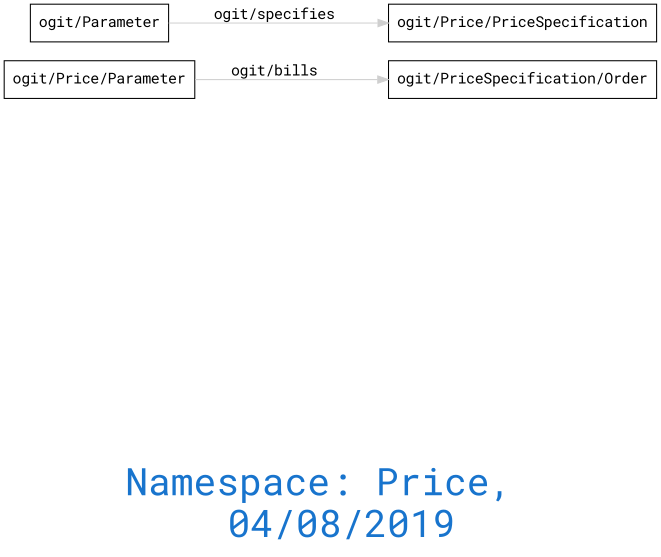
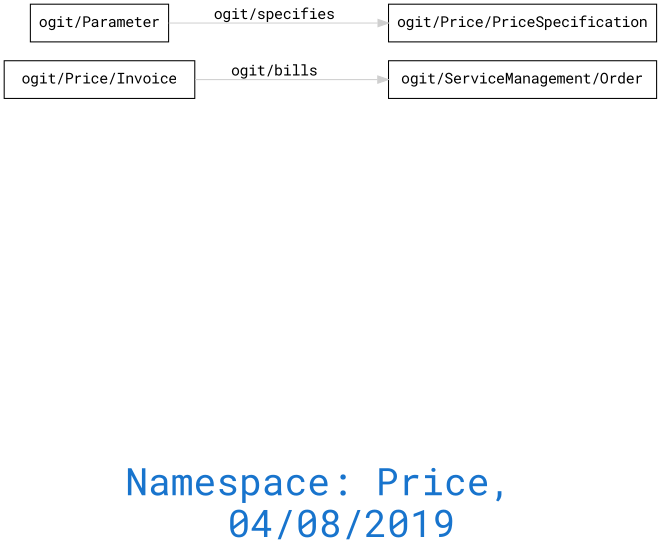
(99, 80) -> (99, 80)
(523, 80) -> (523, 80)
